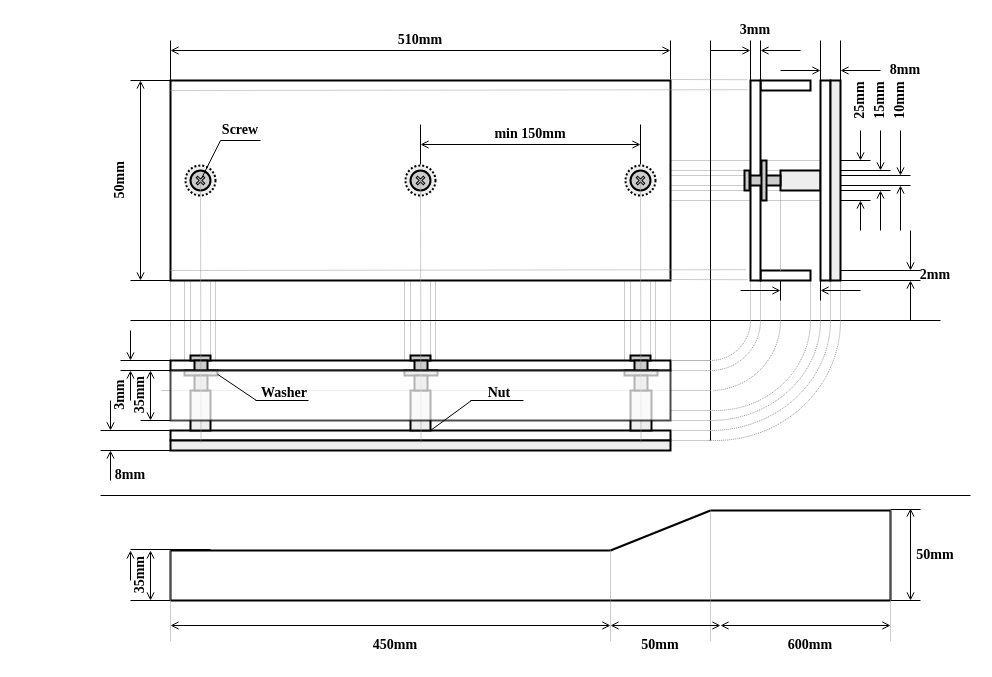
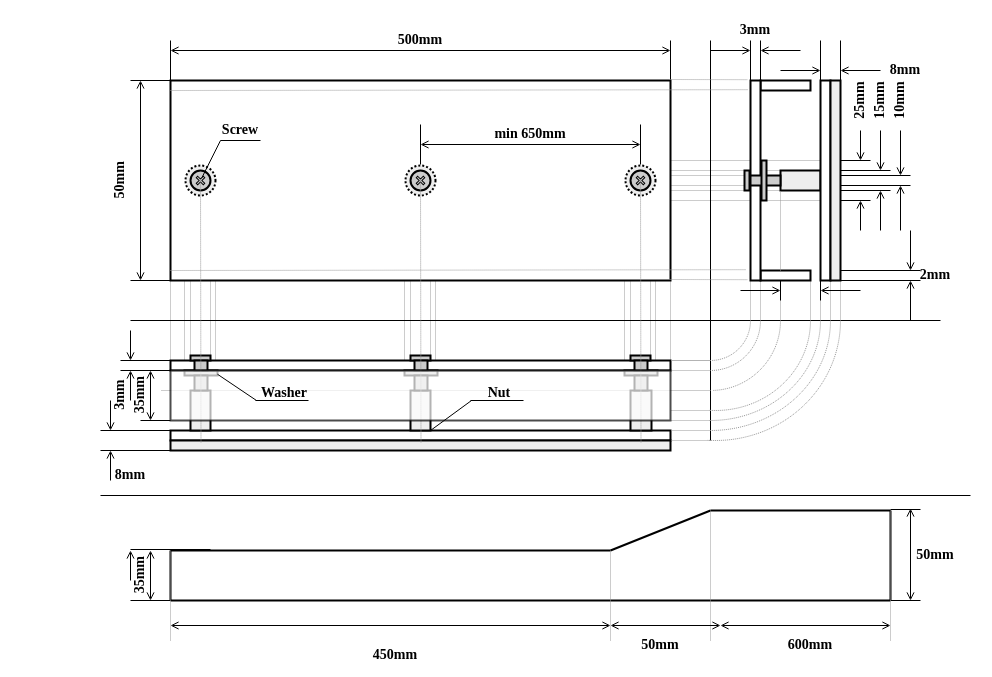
(421, 41) -> (421, 41)
(531, 135) -> (531, 135)
(396, 646) -> (396, 656)
